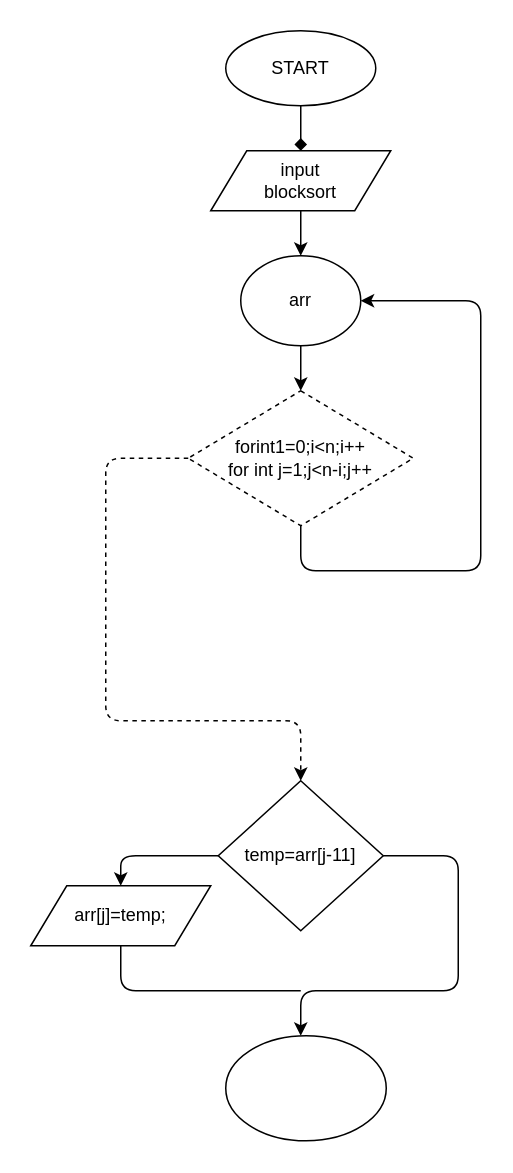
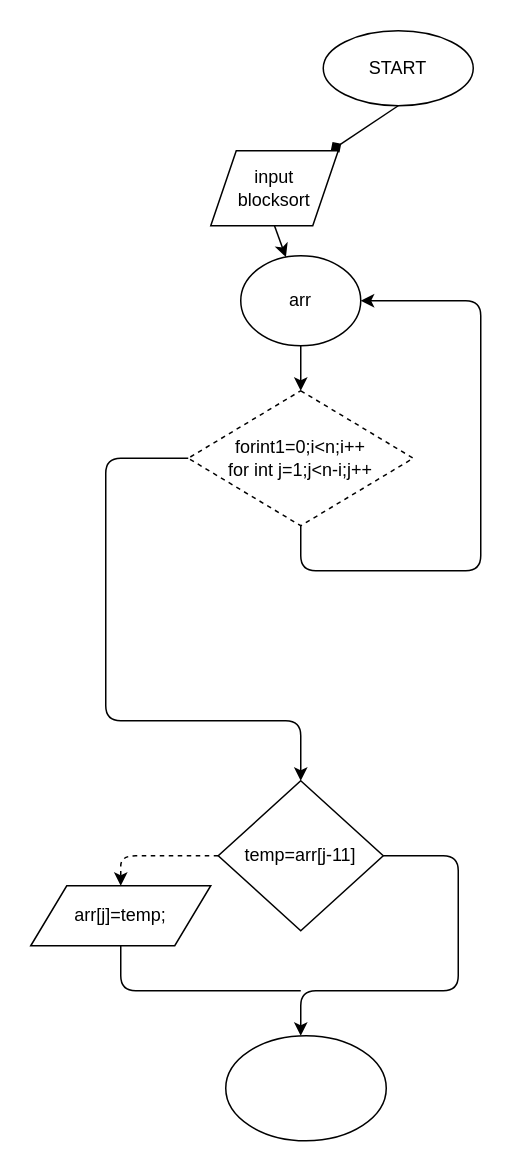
(301, 68) -> (398, 68)
(301, 181) -> (275, 188)
(106, 665) -> (106, 665)
(166, 856) -> (166, 856)
